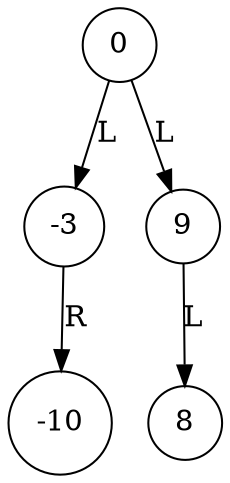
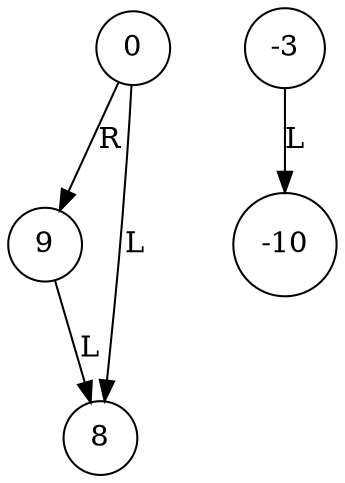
(96, 124) -> (121, 233)
(165, 134) -> (110, 140)
(76, 319) -> (295, 140)
